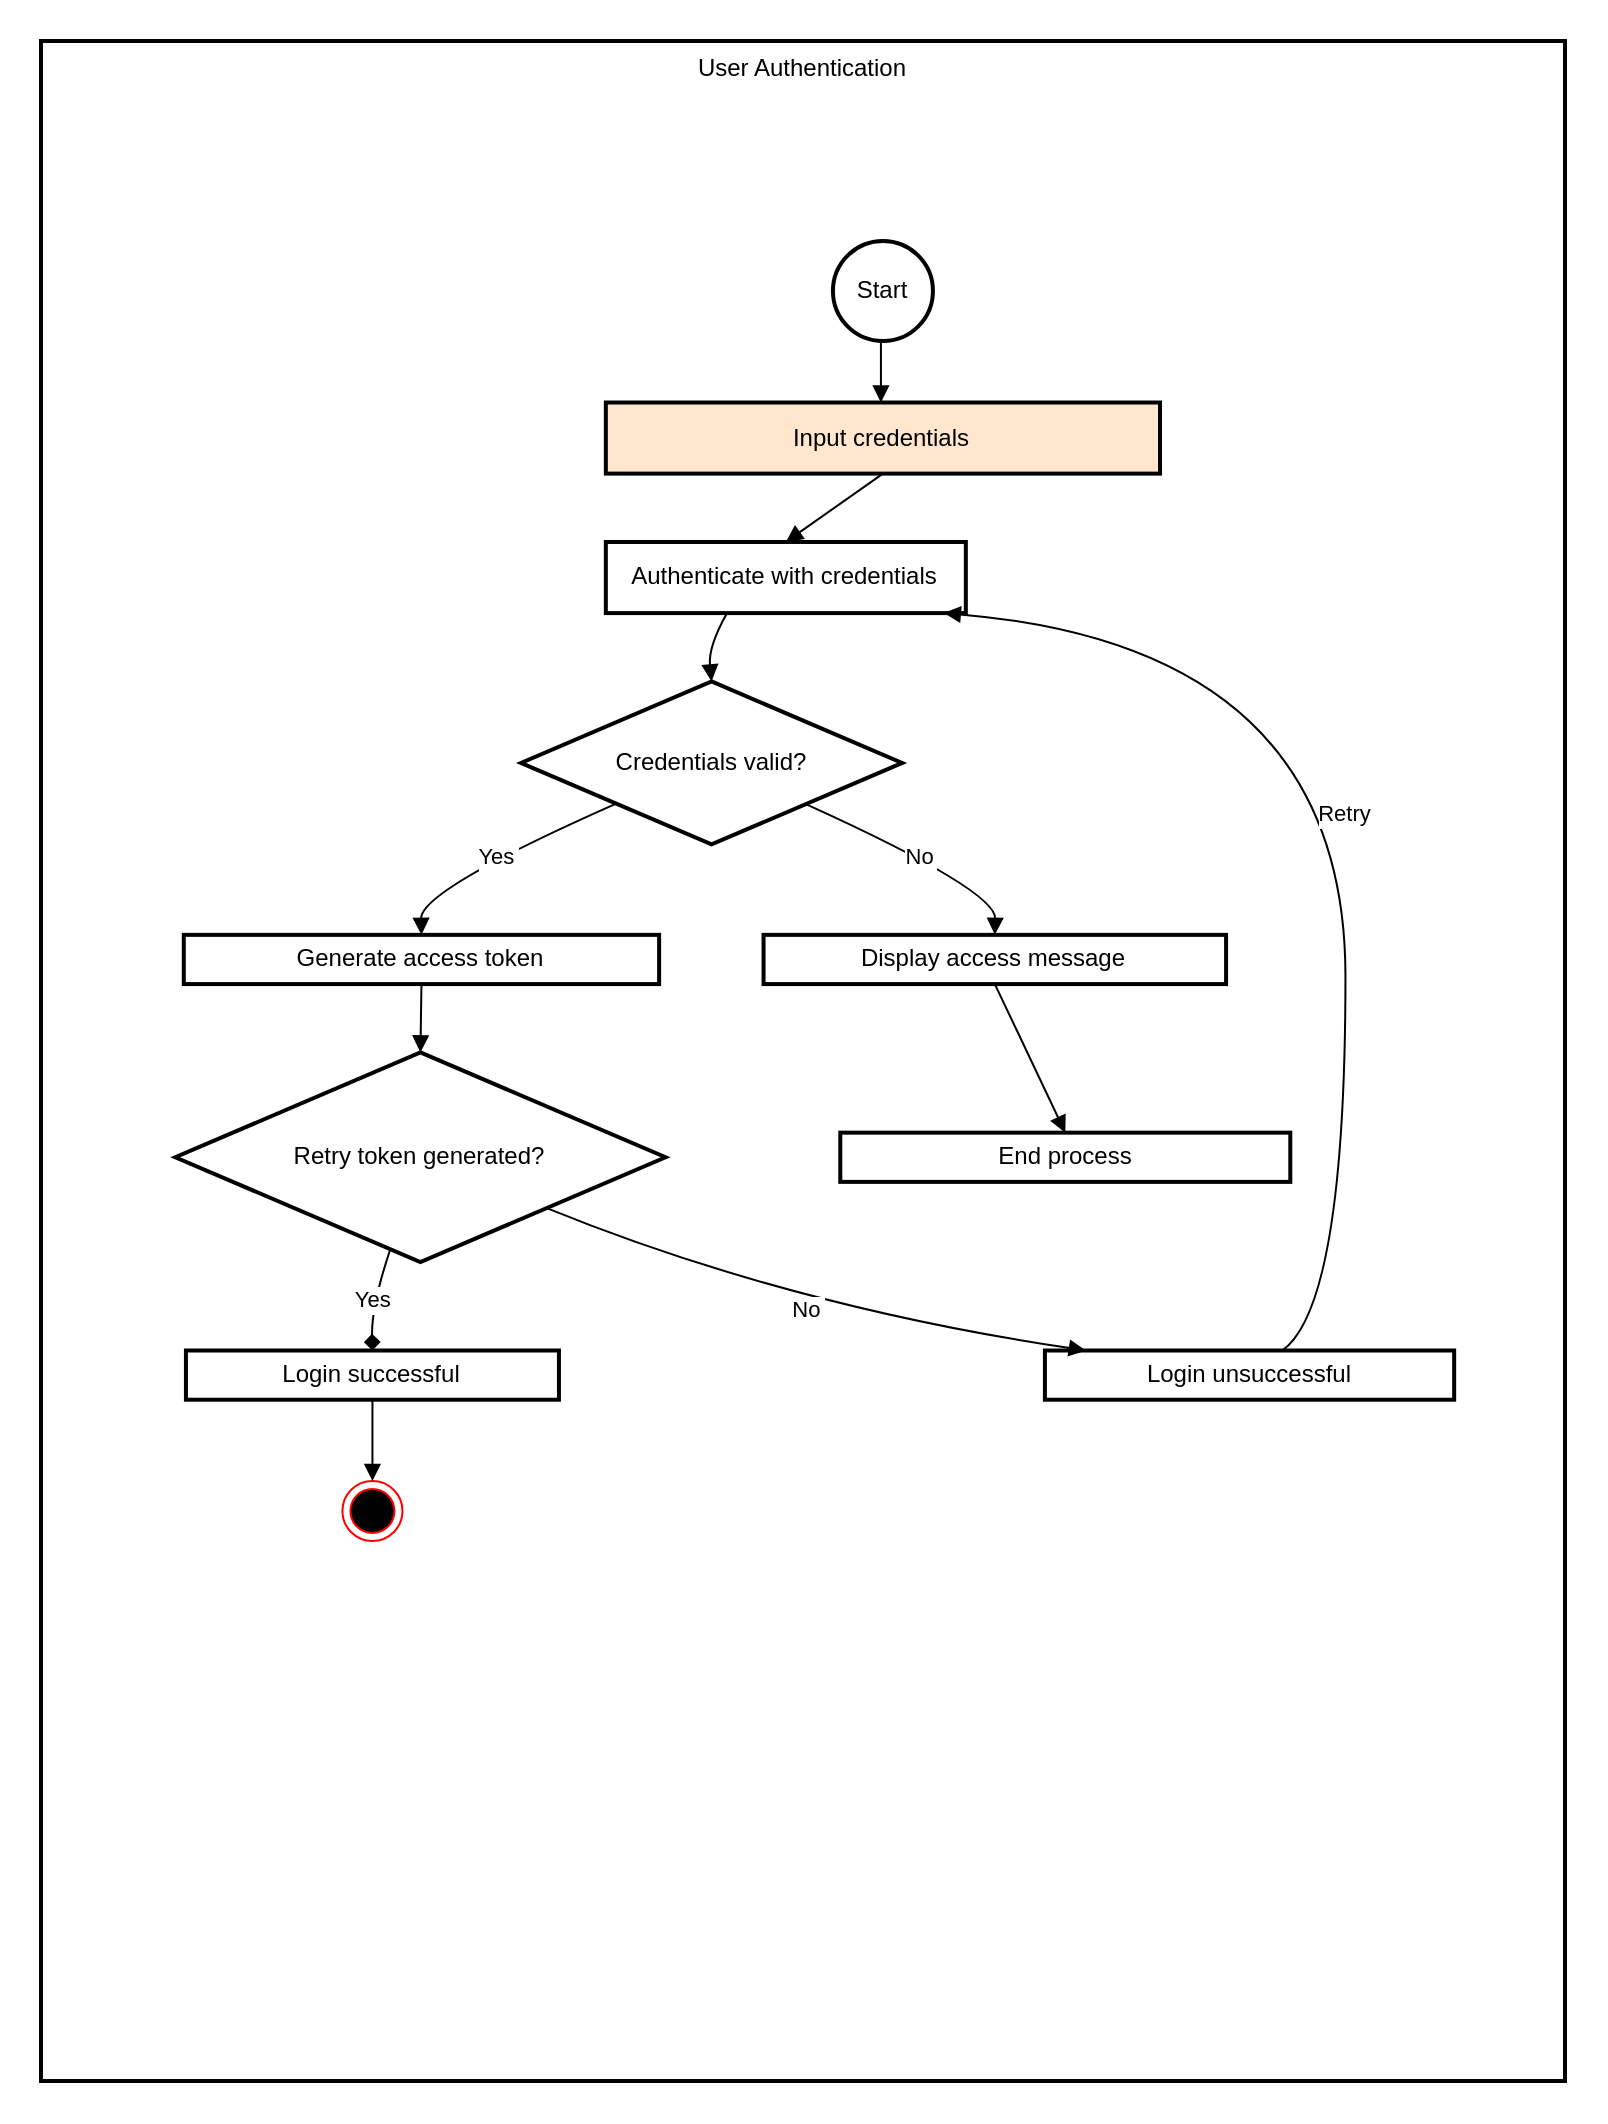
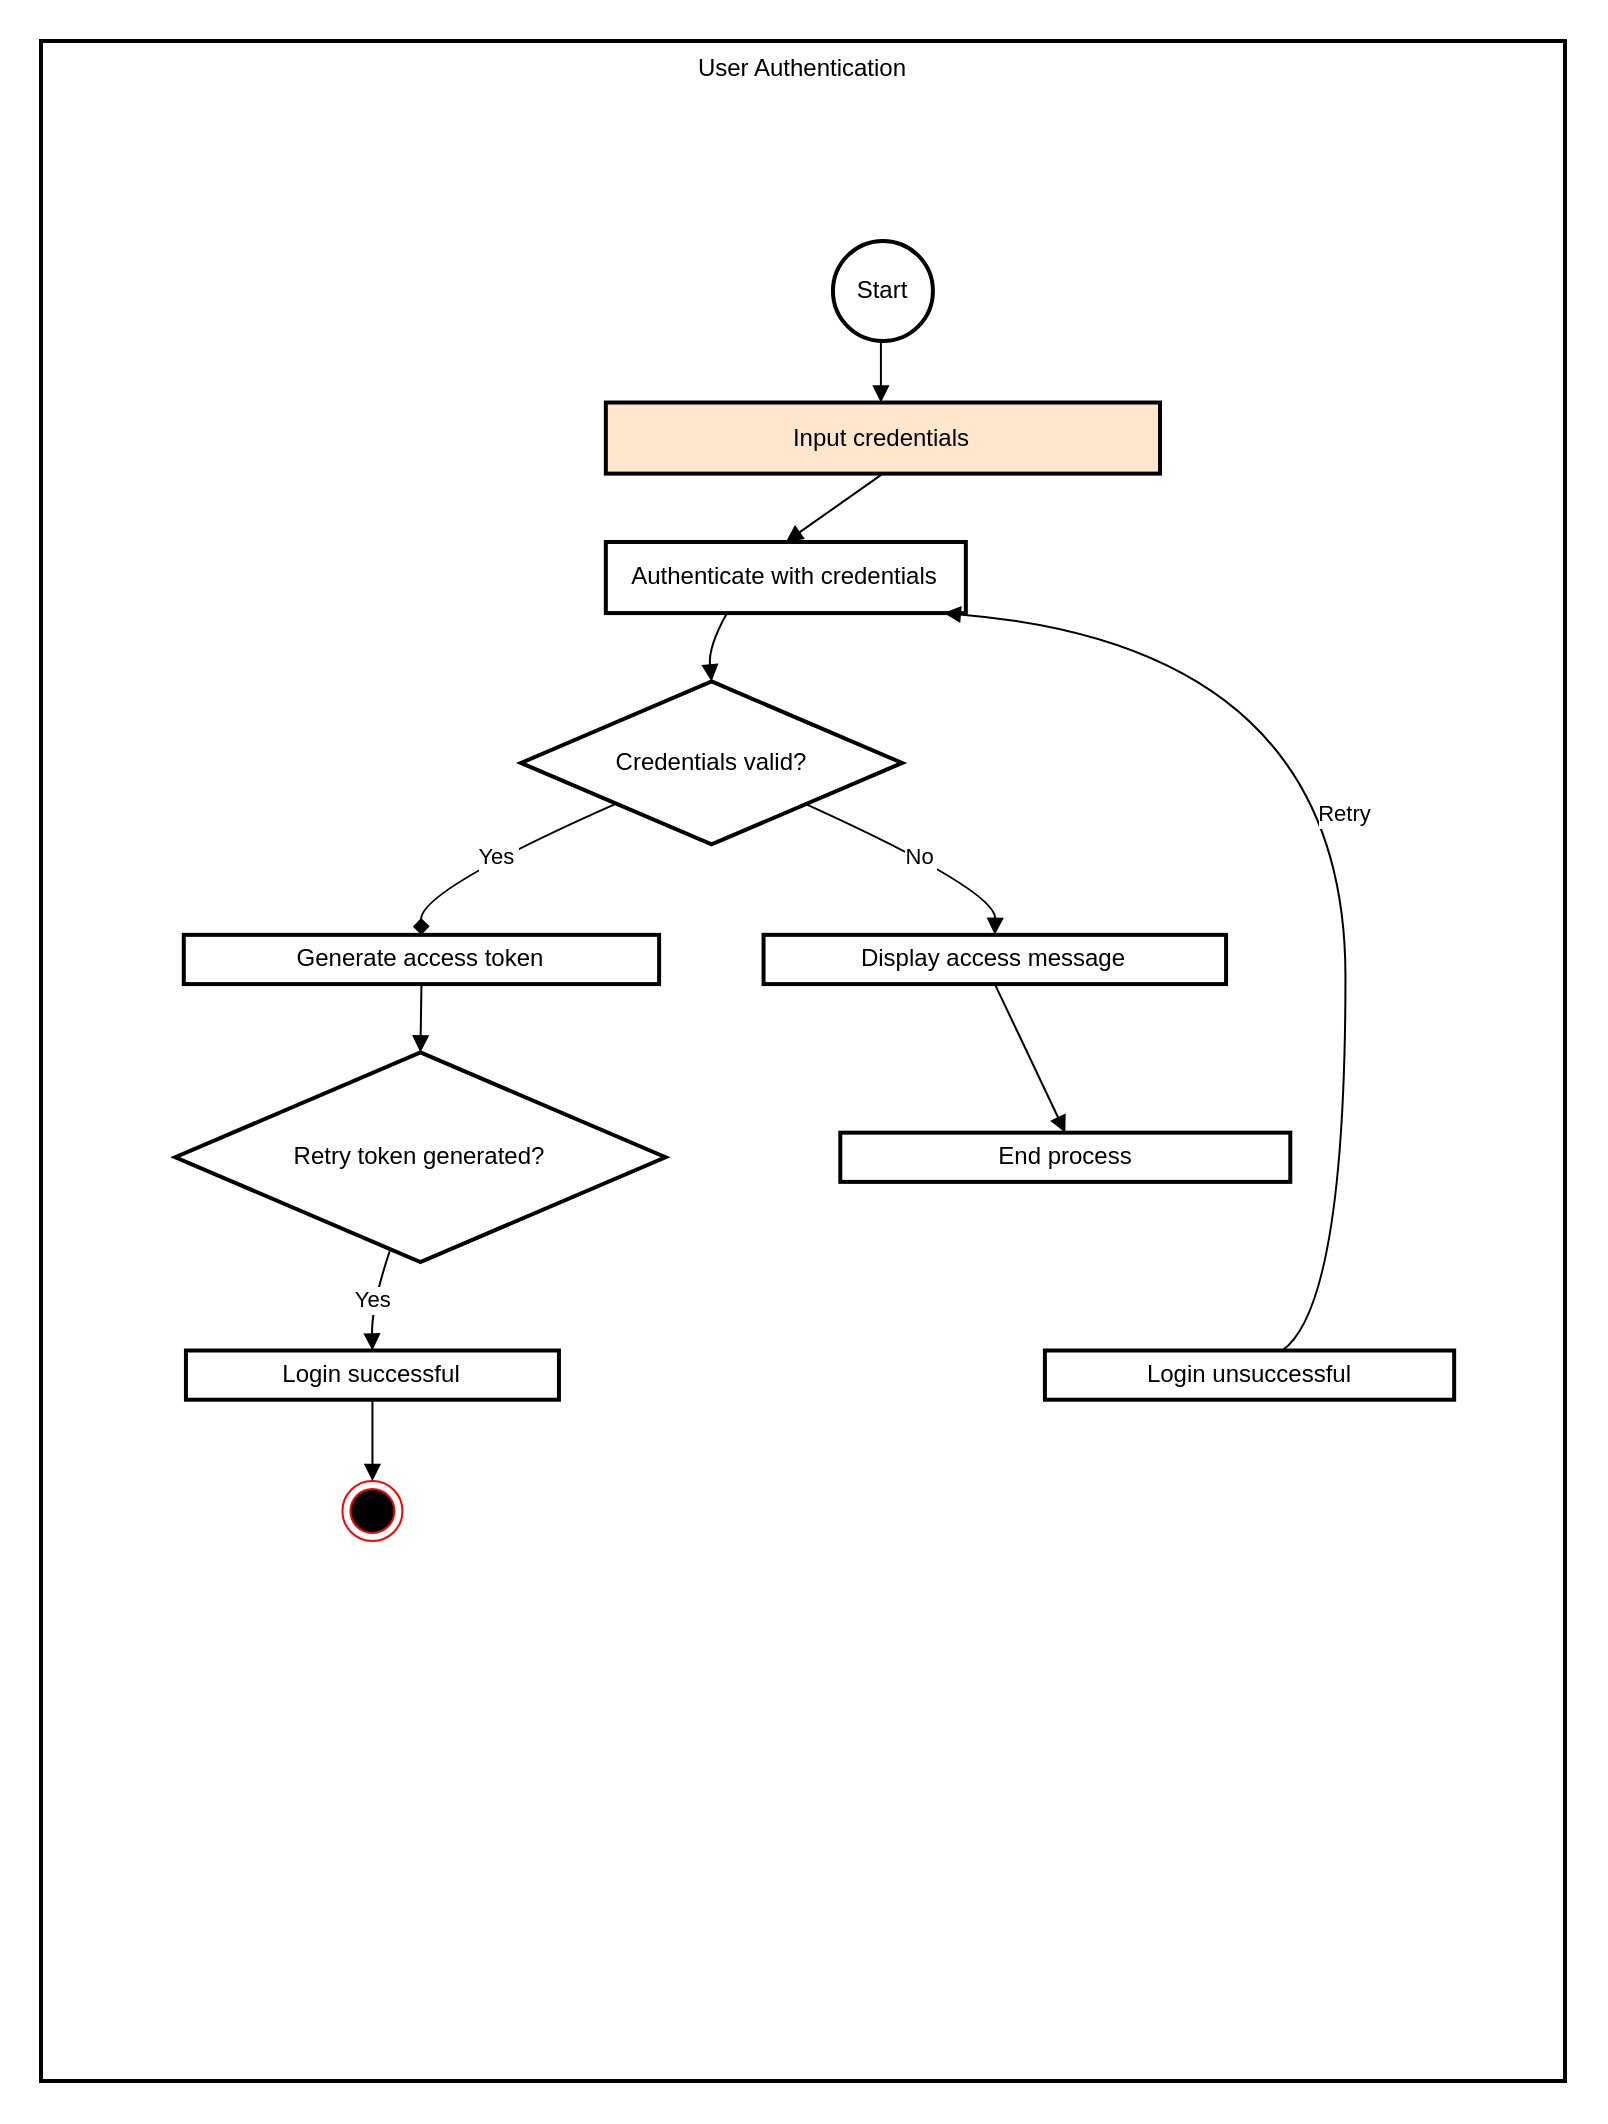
(432, 902) -> (432, 902)
(804, 1293) -> none
(372, 1333) -> (372, 1332)
